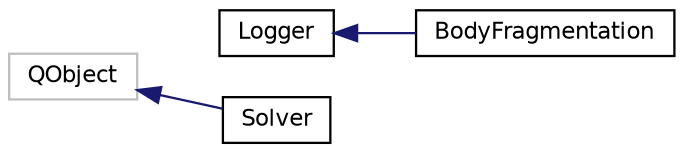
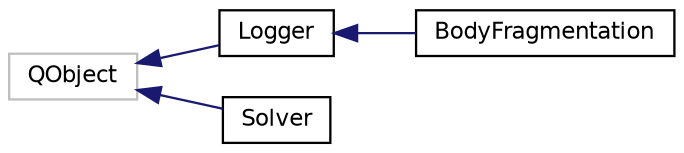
none -> (190, 52)
